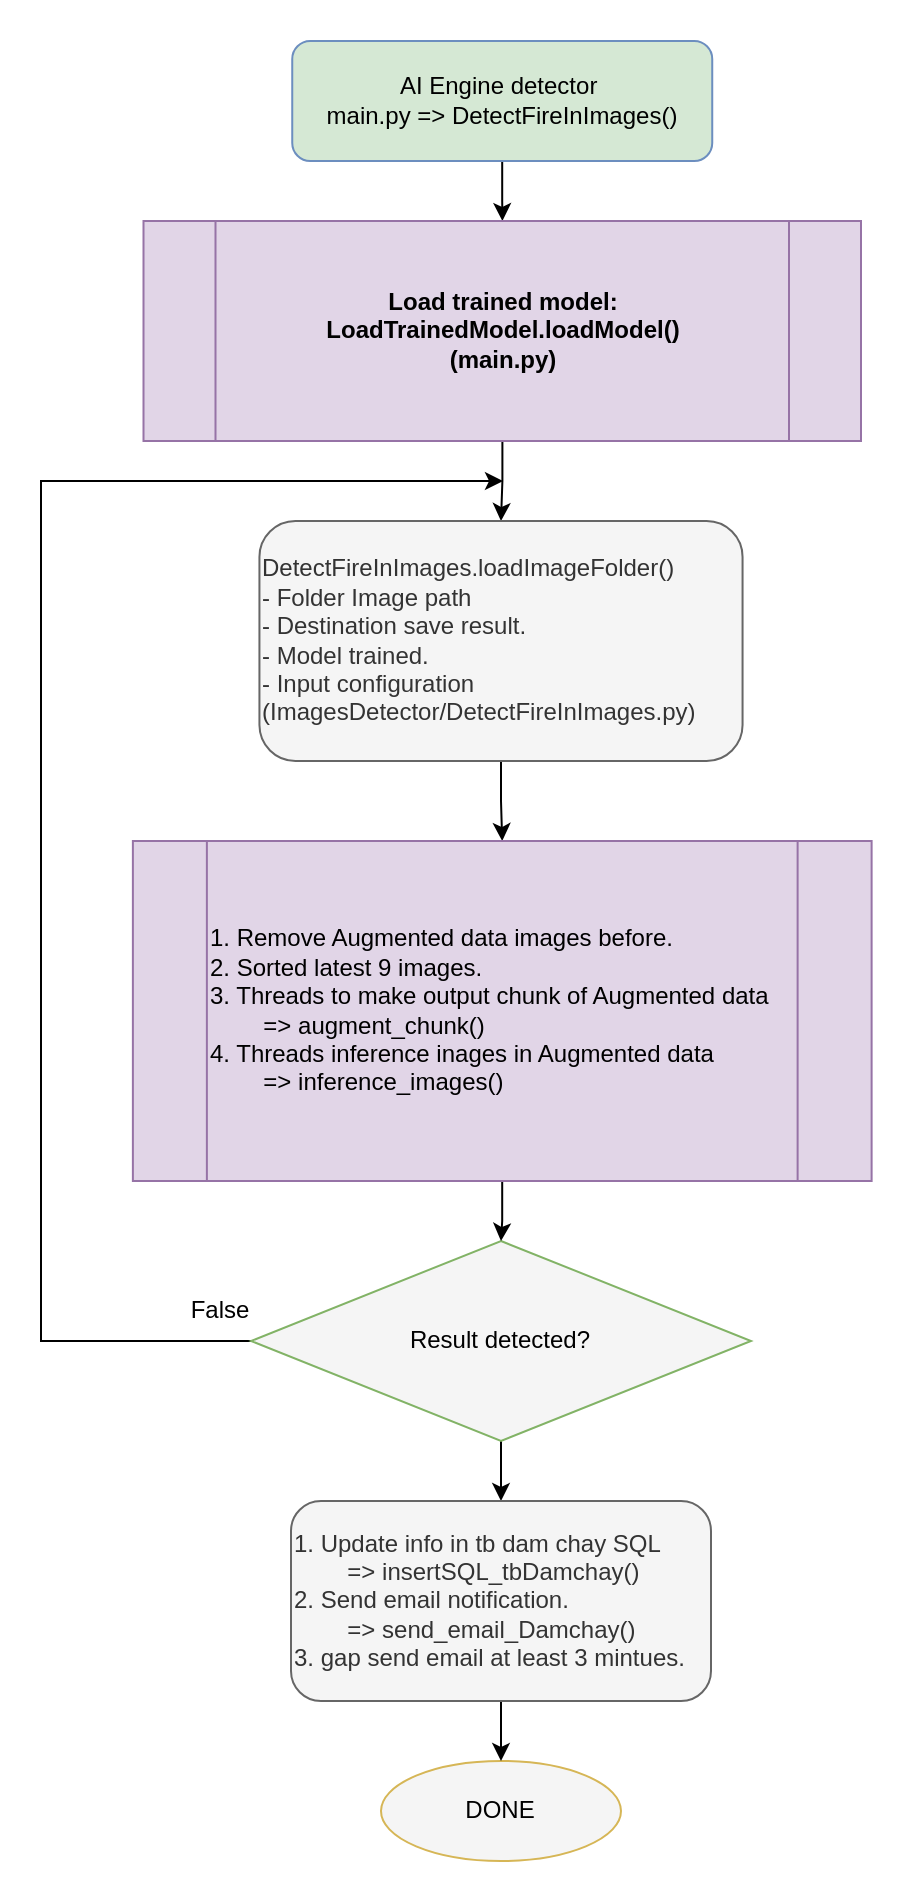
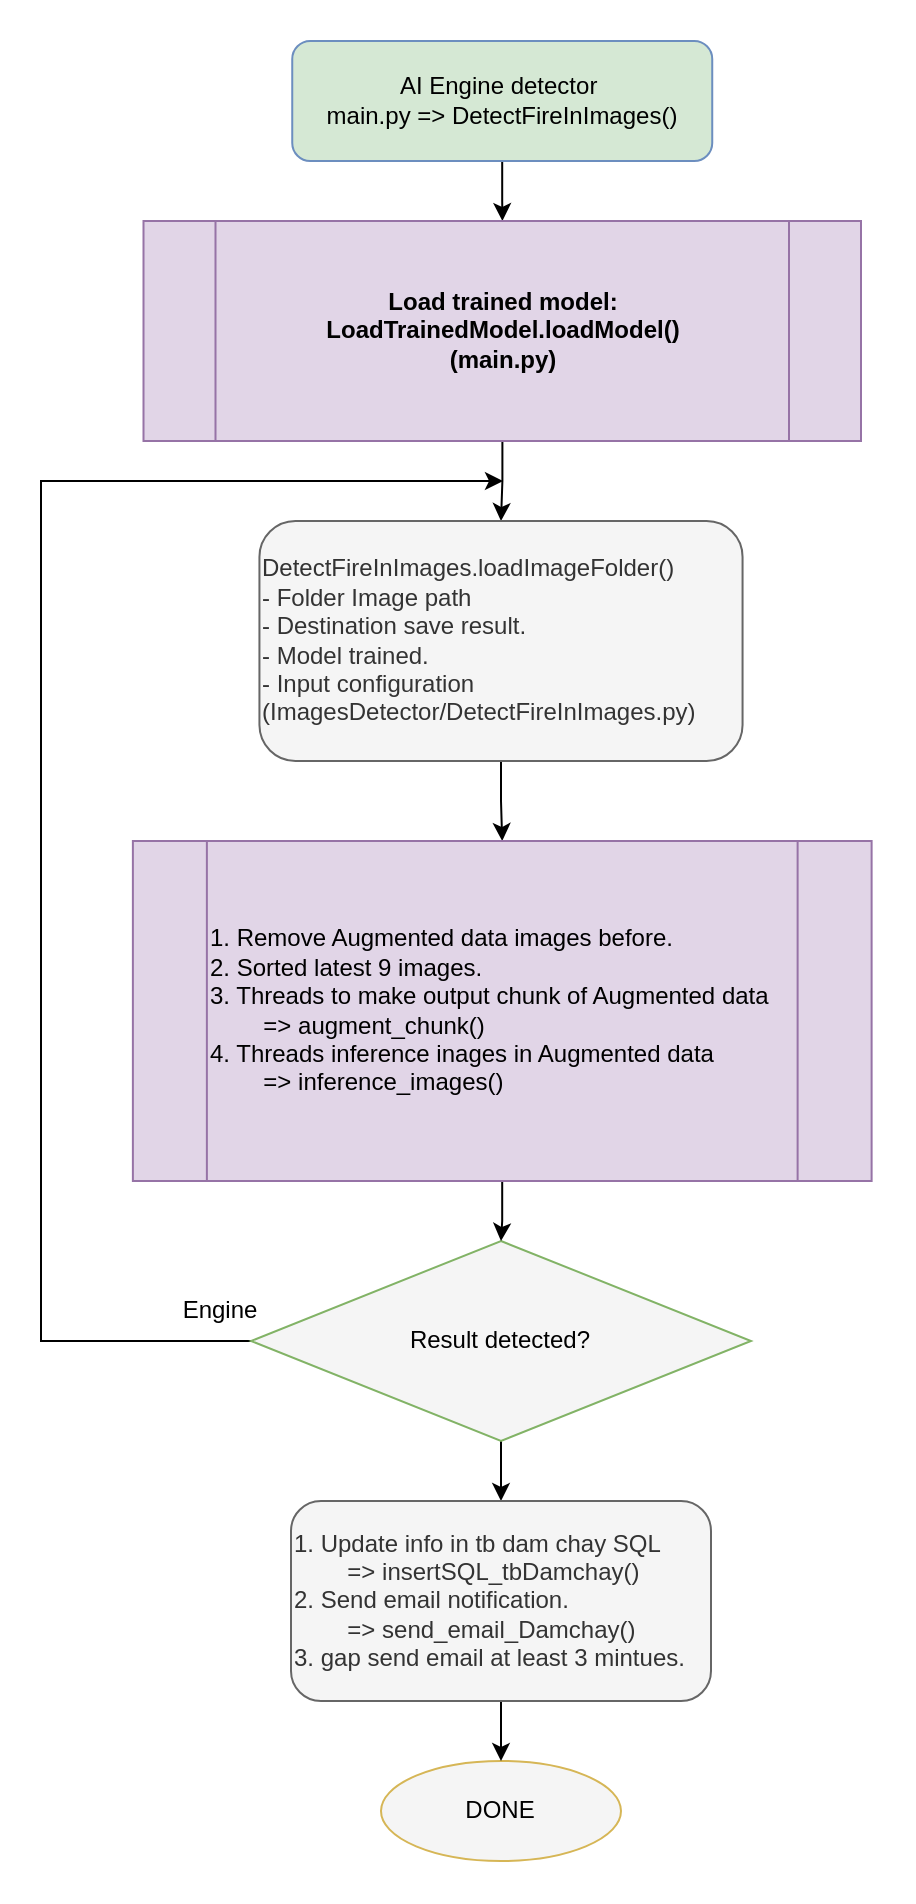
(221, 1311) -> (221, 1311)
